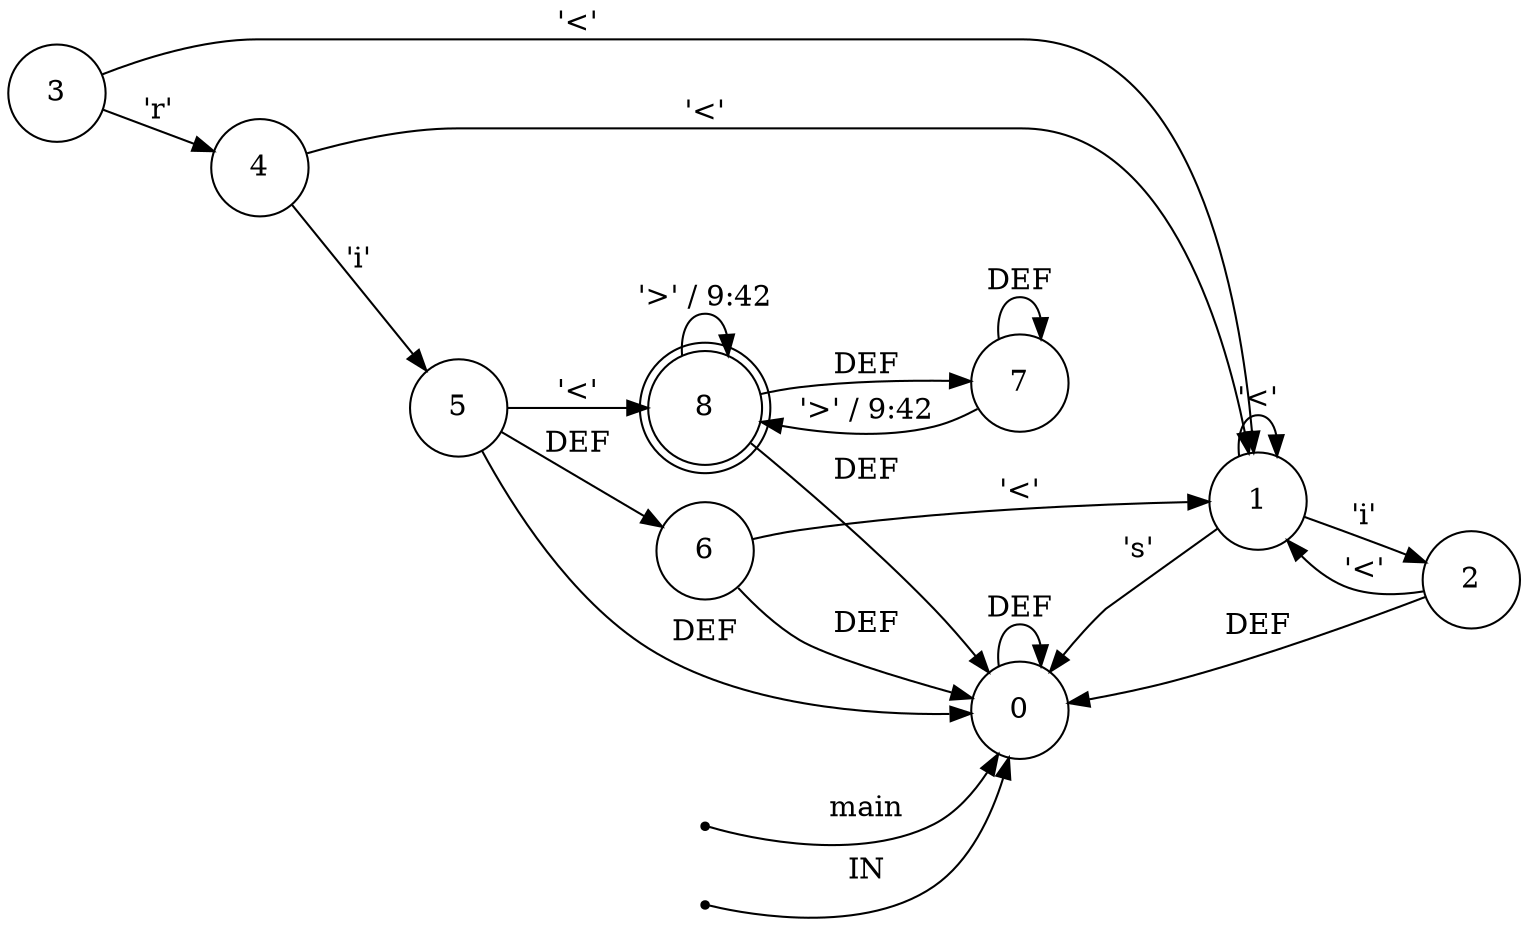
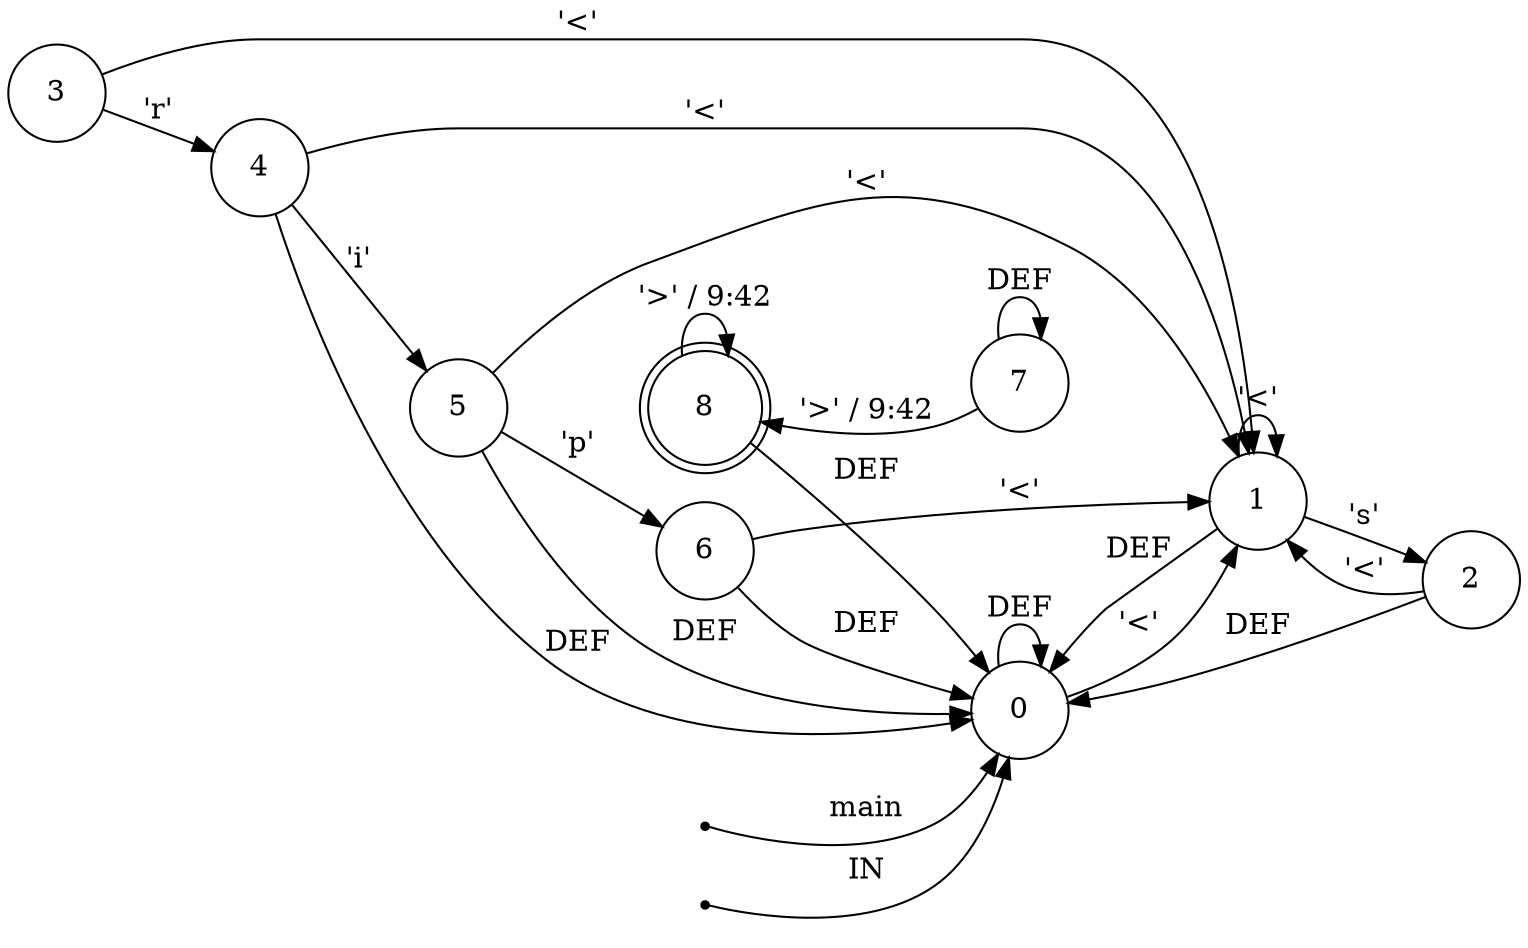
(855, 383) -> none
(567, 408) -> (888, 198)
(578, 444) -> (578, 444)
(1365, 517) -> (1365, 517)
(1139, 550) -> (1139, 550)
none -> (506, 623)
none -> (1162, 648)
